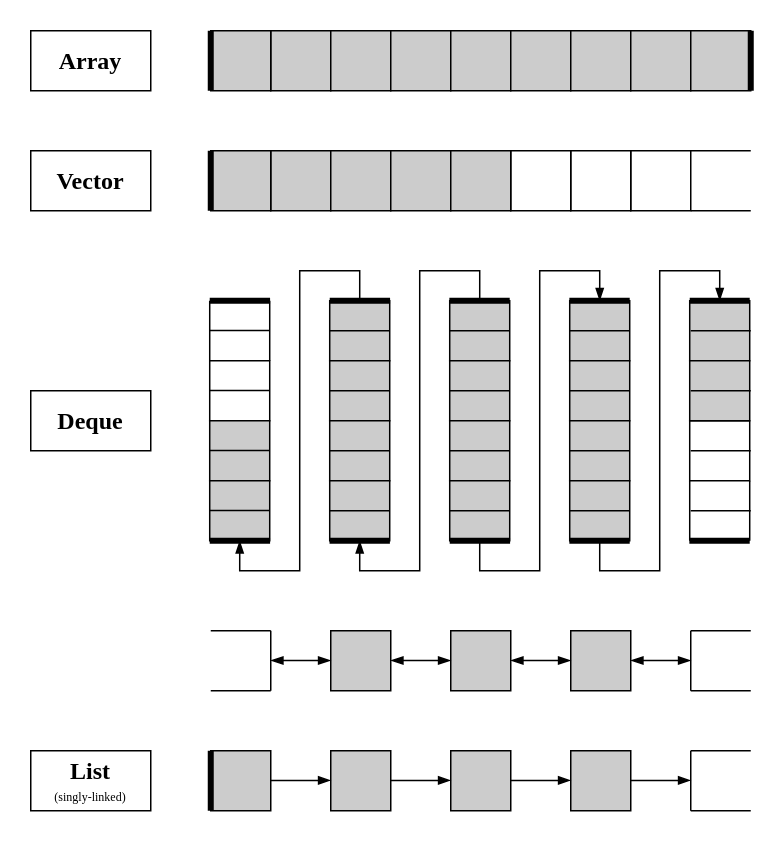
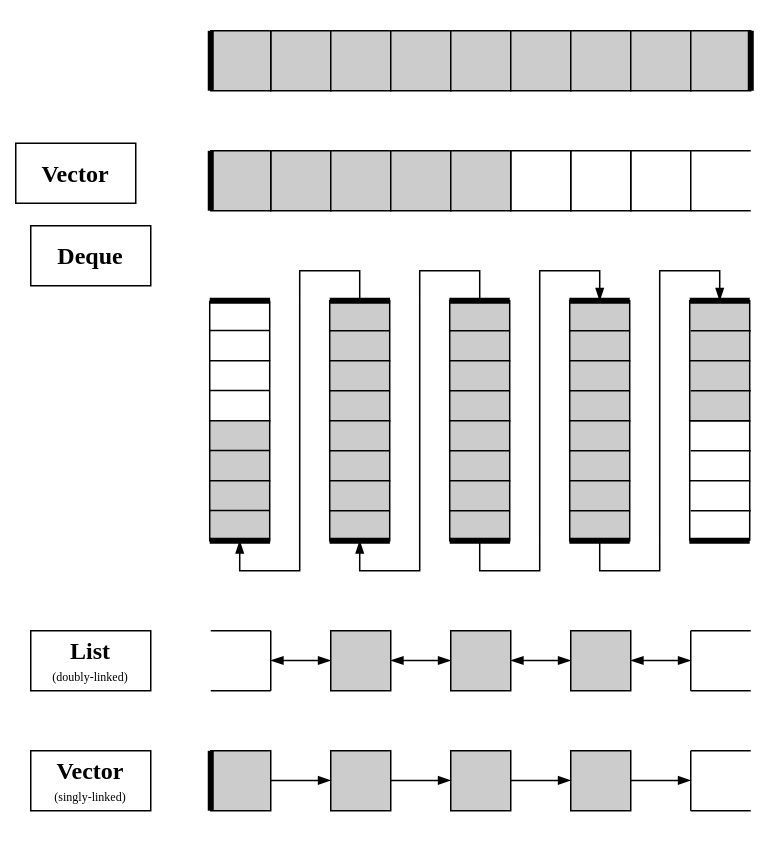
(91, 61) -> none
(91, 181) -> (76, 173)
(91, 421) -> (91, 256)
none -> (91, 661)
(91, 781) -> (91, 781)
